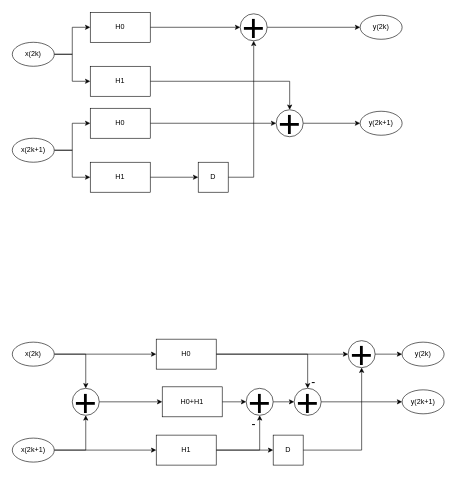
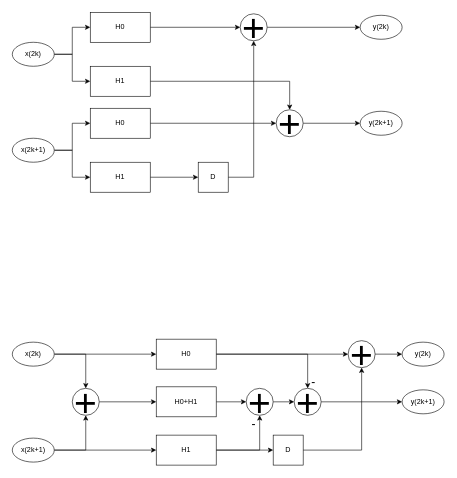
(192, 402) -> (186, 402)
